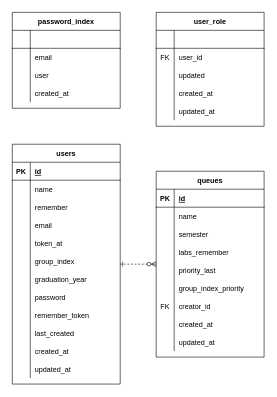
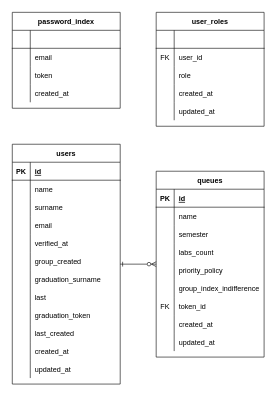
(210, 22) -> (210, 22)
(43, 76) -> (45, 76)
(193, 76) -> (186, 76)
(51, 208) -> (49, 208)
(51, 244) -> (55, 244)
(204, 253) -> (198, 253)
(56, 262) -> (61, 262)
(134, 264) -> (134, 264)
(202, 271) -> (205, 271)
(64, 280) -> (70, 280)
(216, 289) -> (224, 289)
(51, 298) -> (42, 298)
(198, 307) -> (194, 307)
(63, 316) -> (66, 316)
